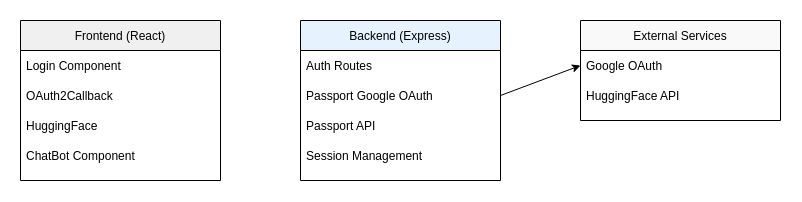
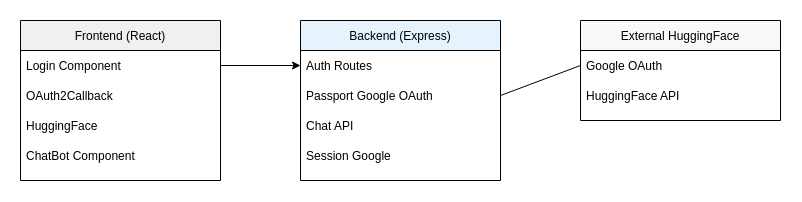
(680, 36) -> (680, 36)
none -> (258, 66)
(573, 68) -> (575, 68)
(345, 126) -> (331, 126)
(363, 156) -> (348, 156)
